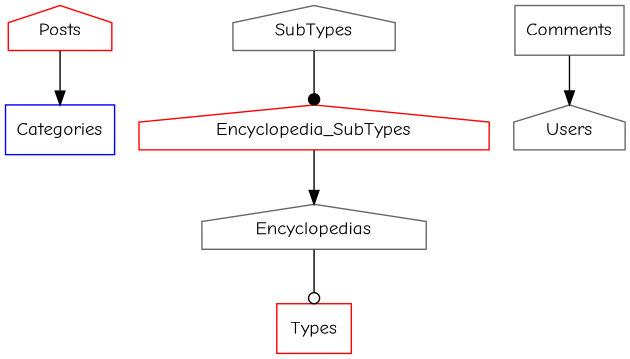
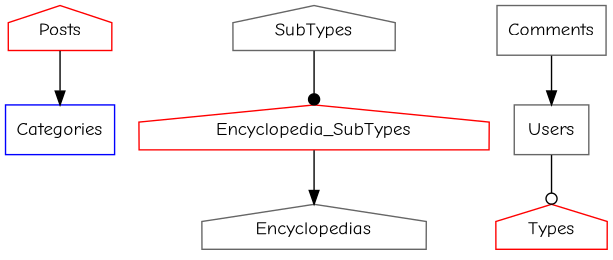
(569, 130) -> (552, 130)
(314, 271) -> (552, 174)
(314, 329) -> (552, 229)
